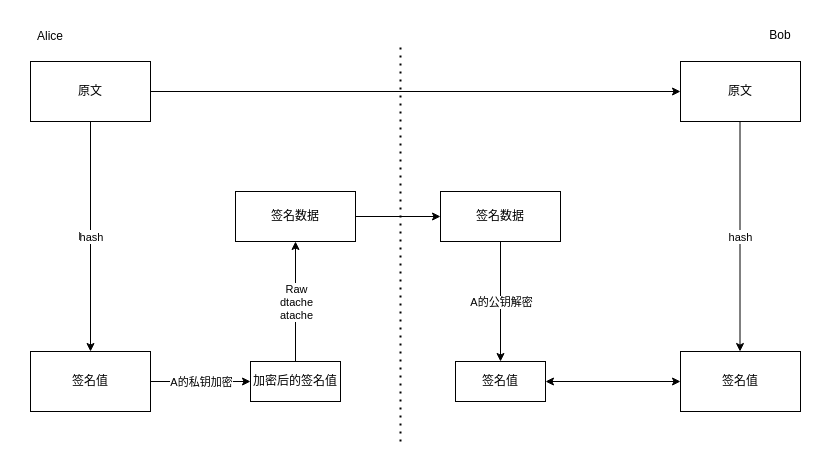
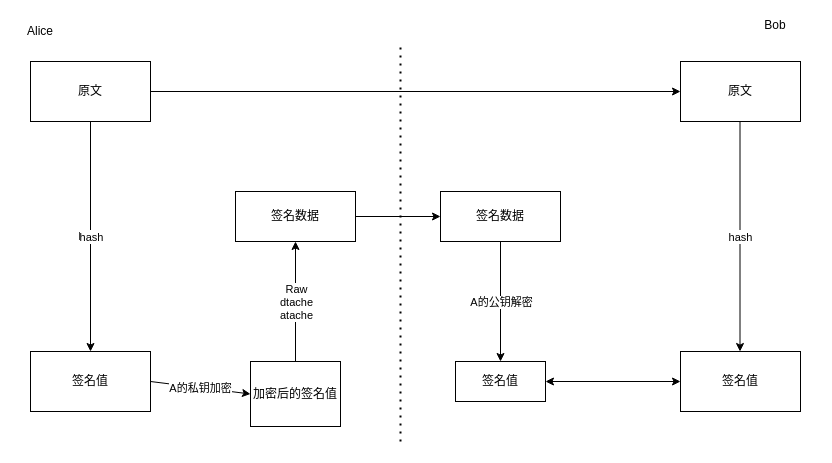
(781, 36) -> (776, 26)
(51, 37) -> (41, 32)
(296, 382) -> (296, 394)
